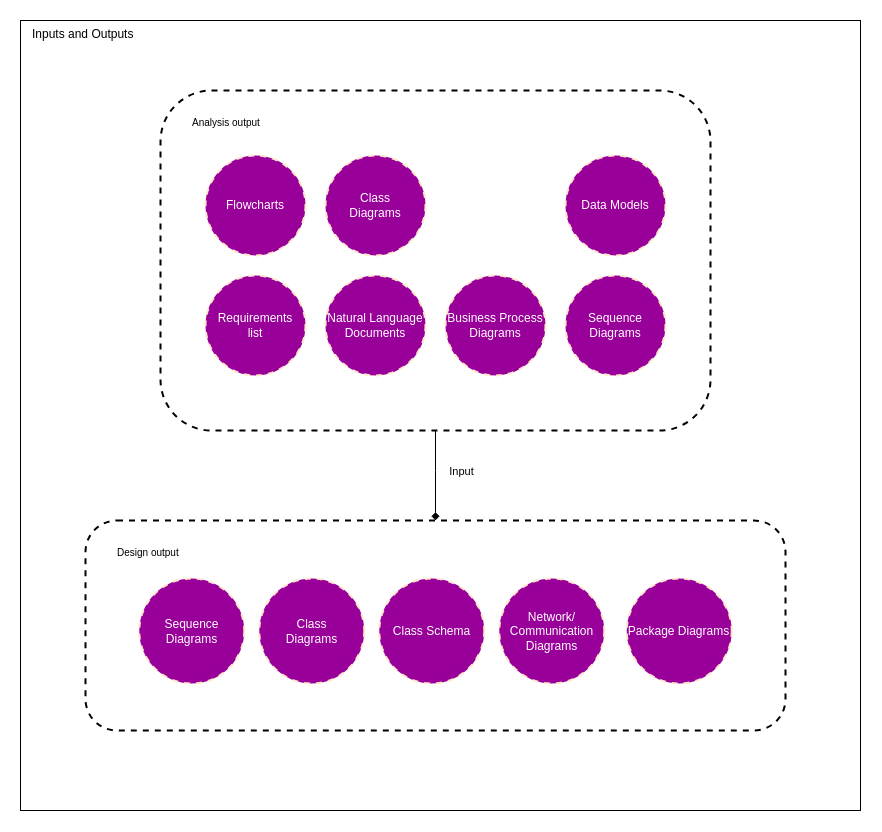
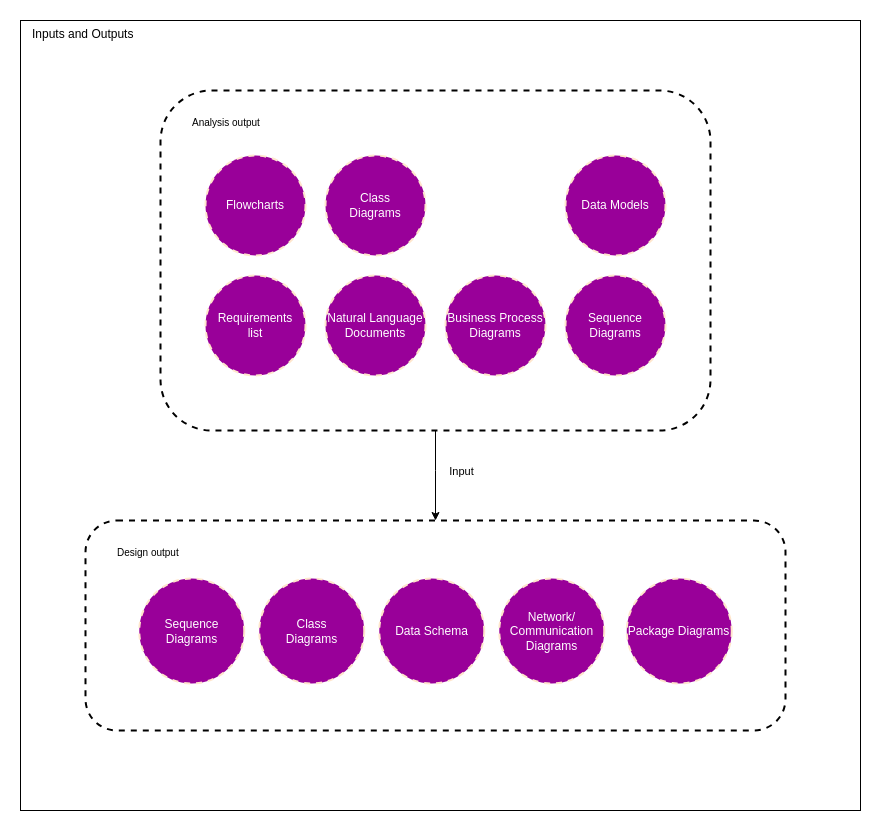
(436, 511) -> (436, 512)
(432, 632) -> (432, 632)
